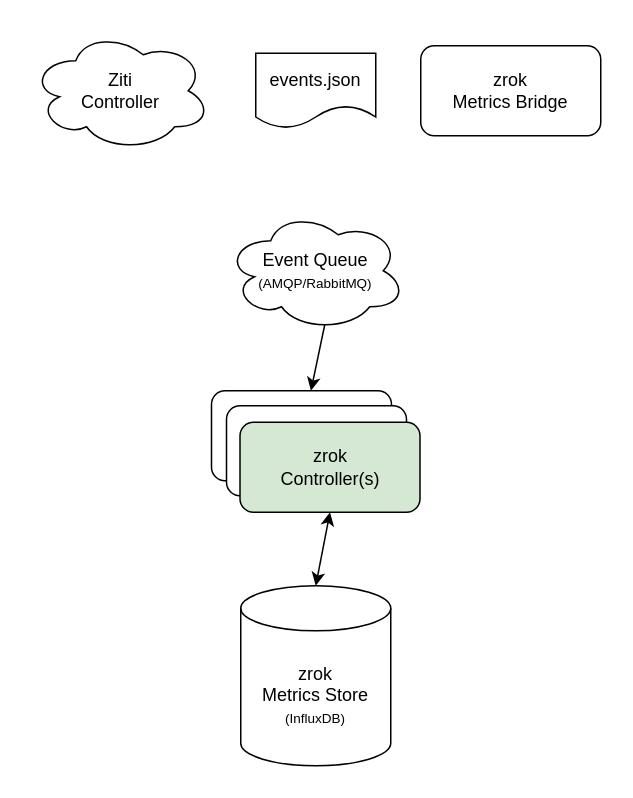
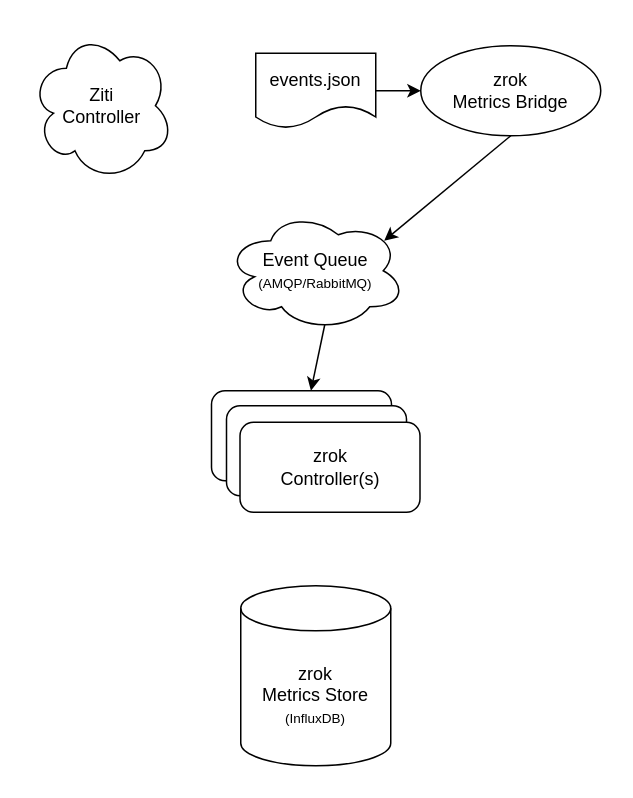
(121, 91) -> (102, 106)
none -> (393, 91)
(511, 91) -> (511, 91)
none -> (451, 185)
(330, 467) -> (330, 467)
(323, 549) -> none
